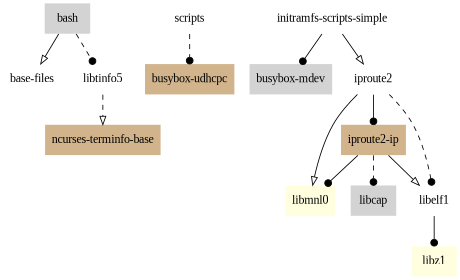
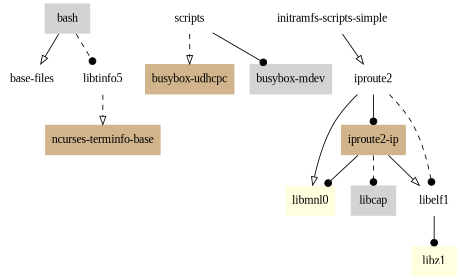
(190, 46) -> (190, 46)
(313, 46) -> (236, 47)
